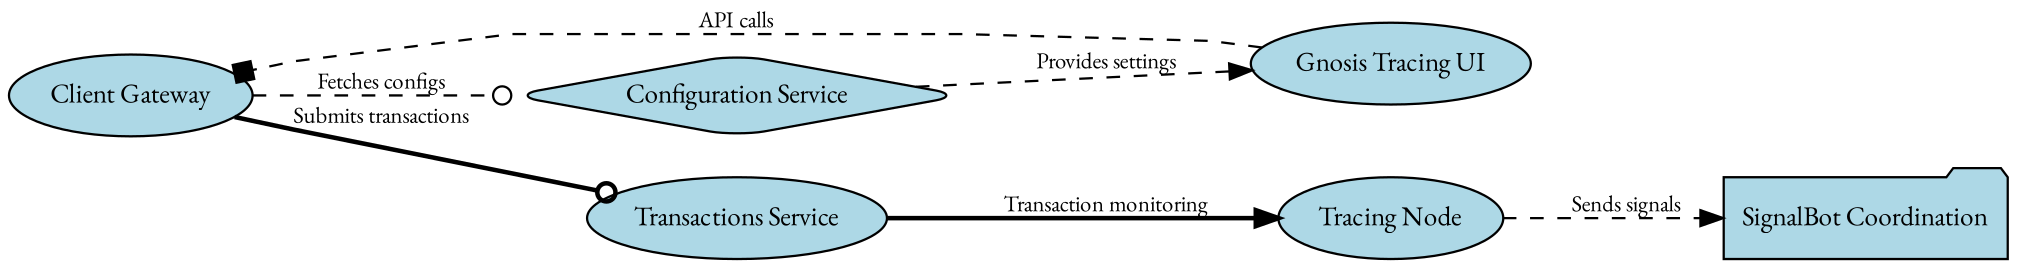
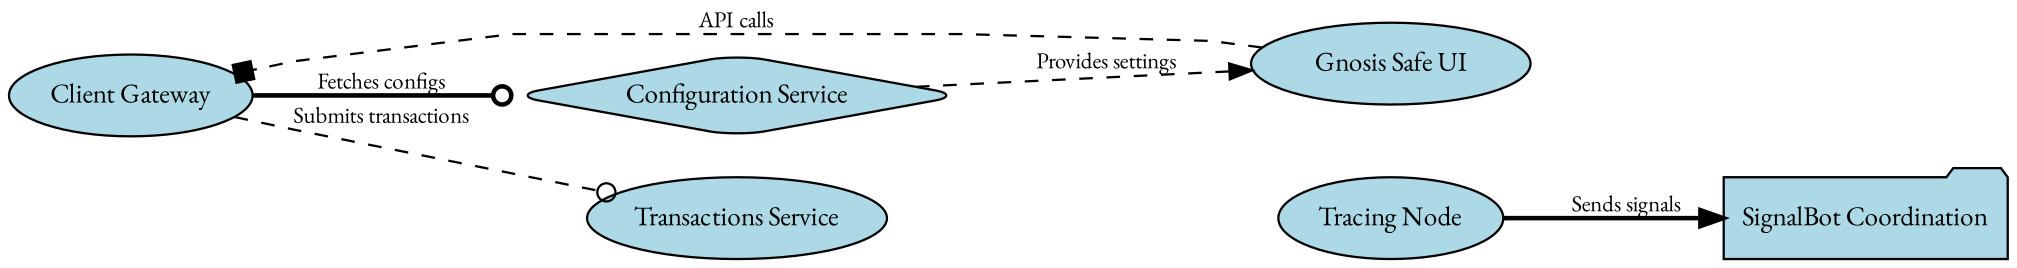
(1391, 64) -> (1391, 64)
(373, 95) -> (373, 95)
(416, 154) -> (416, 154)
(1072, 218) -> none
(1602, 218) -> (1602, 218)
